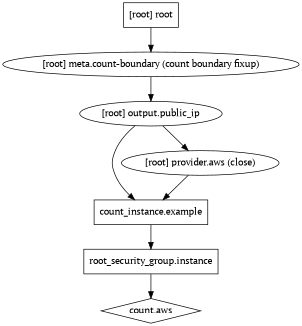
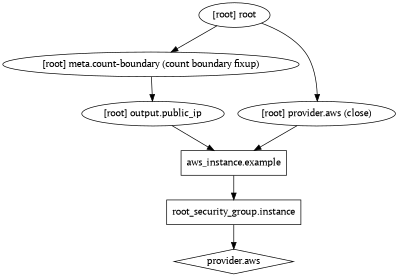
(151, 15) -> (234, 15)
(173, 136) -> (302, 49)
(151, 212) -> (234, 163)
(151, 311) -> (234, 262)
